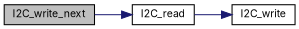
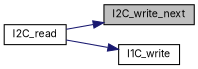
(108, 15) -> (80, 27)
(264, 15) -> (149, 55)
